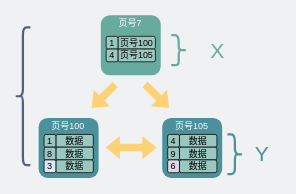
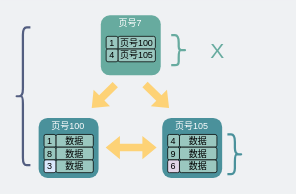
(263, 154) -> none
